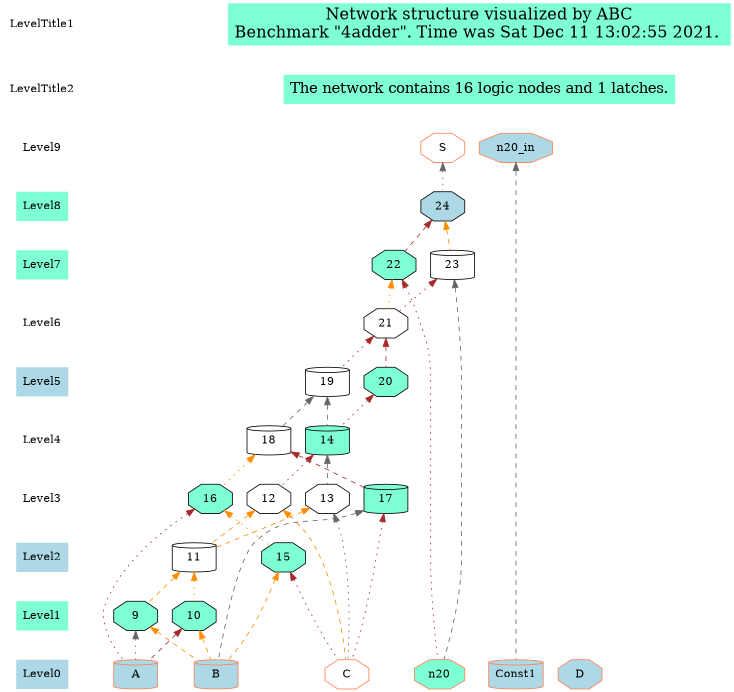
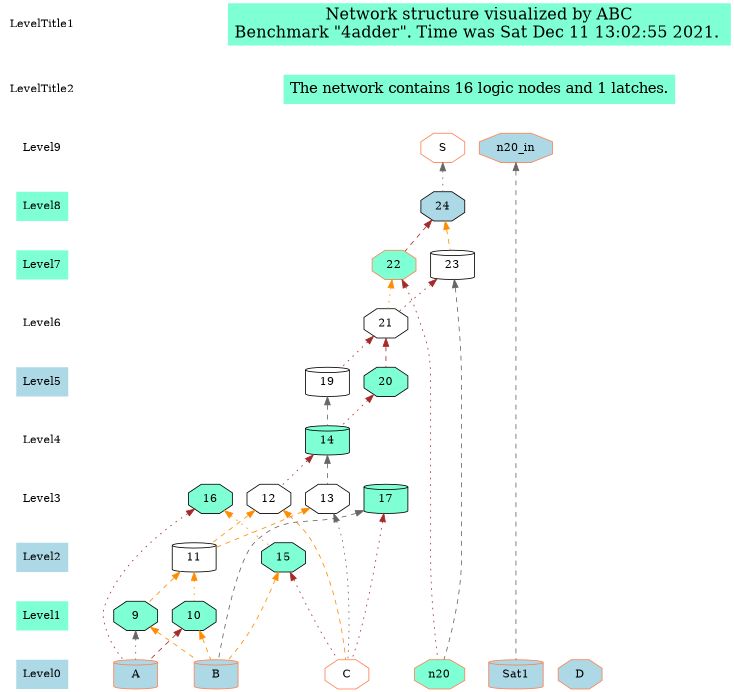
(394, 265) -> (394, 265)
(269, 440) -> none
(516, 674) -> (516, 674)
